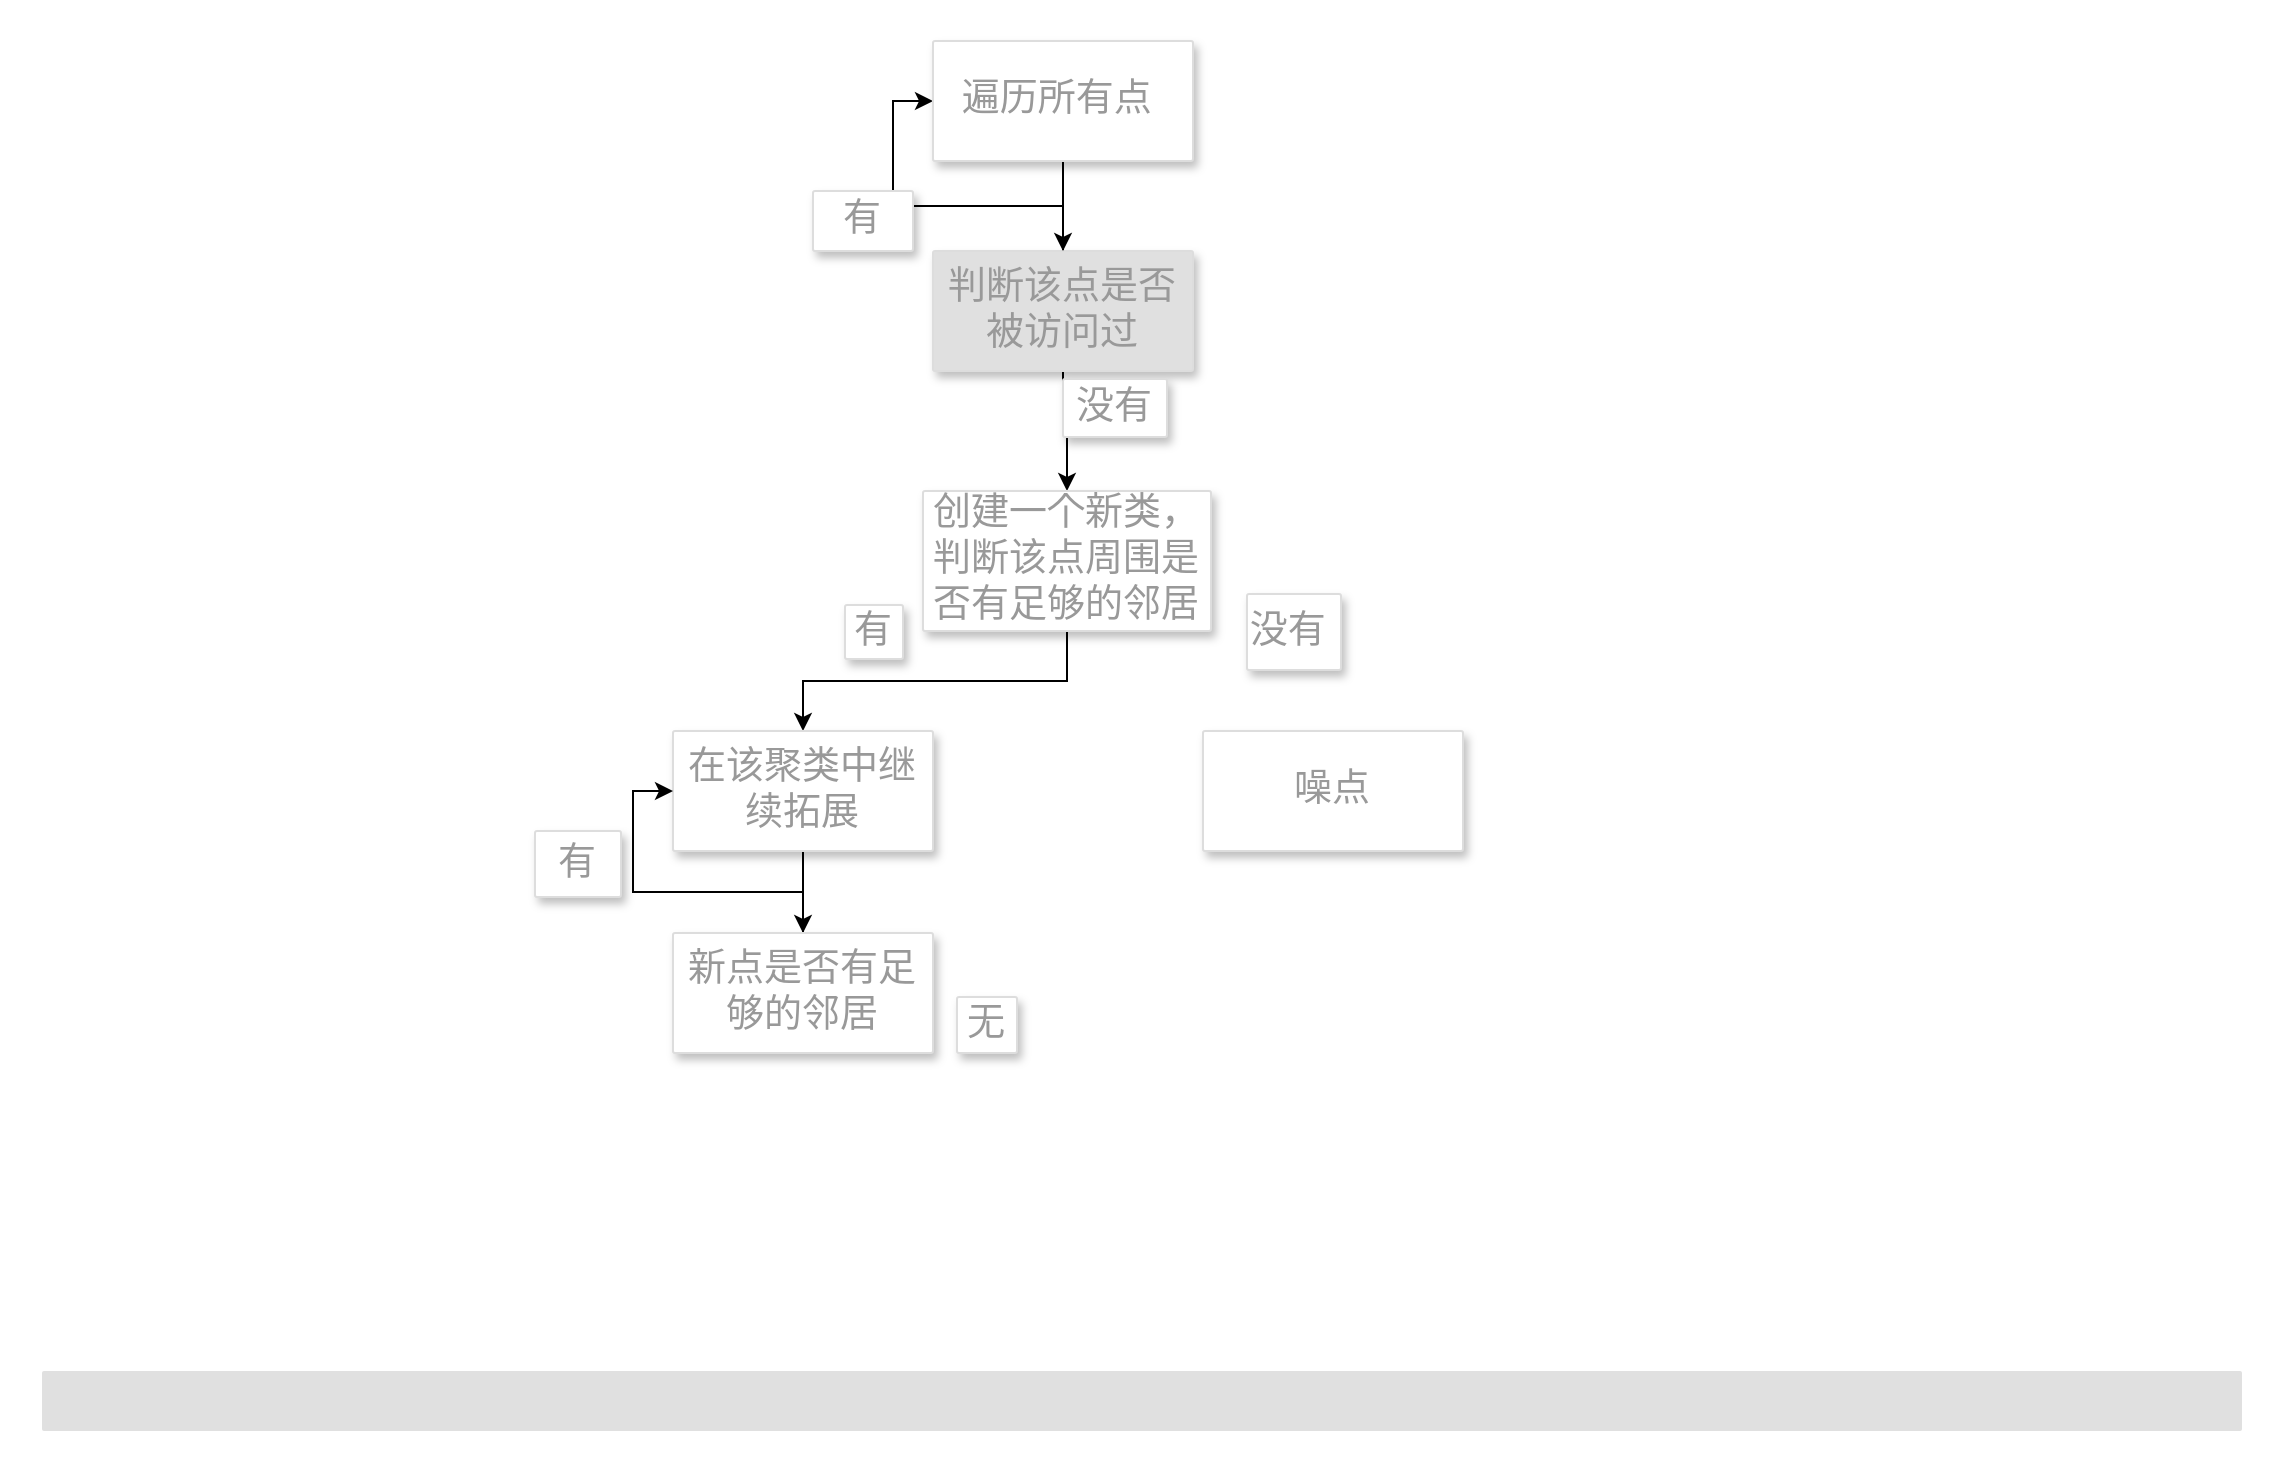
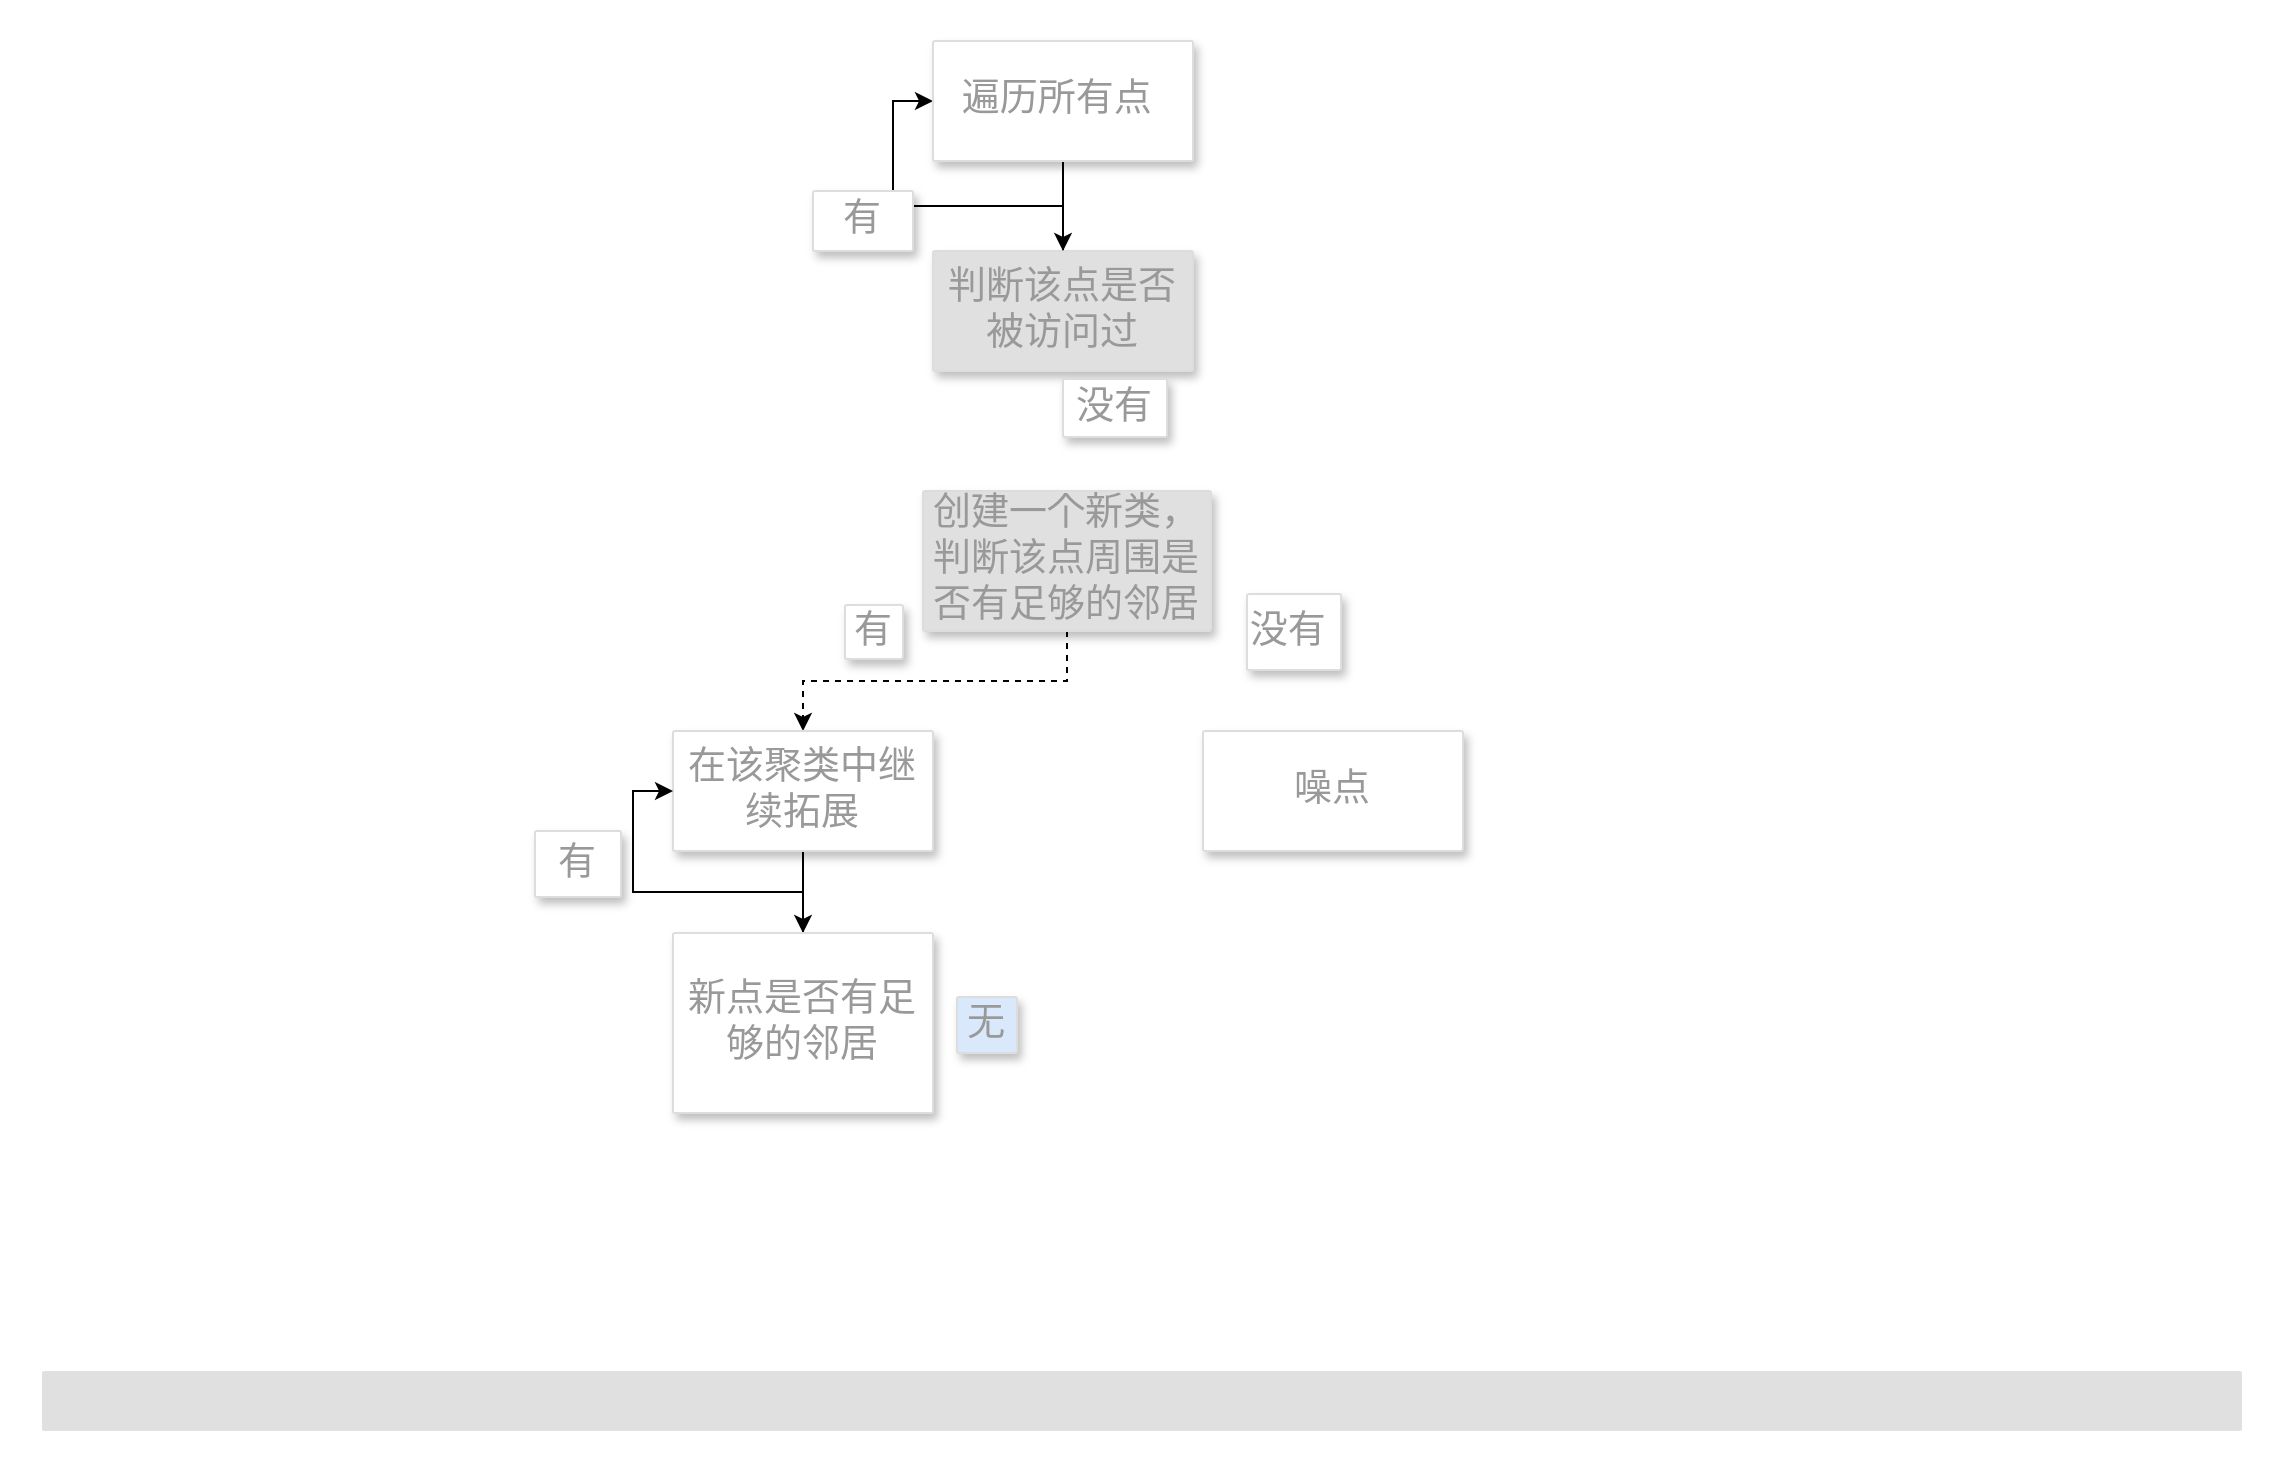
(1067, 457) -> none
(1067, 561) -> (1067, 561)
(941, 681) -> (941, 681)
(803, 993) -> (803, 1023)
(987, 1025) -> (987, 1025)
